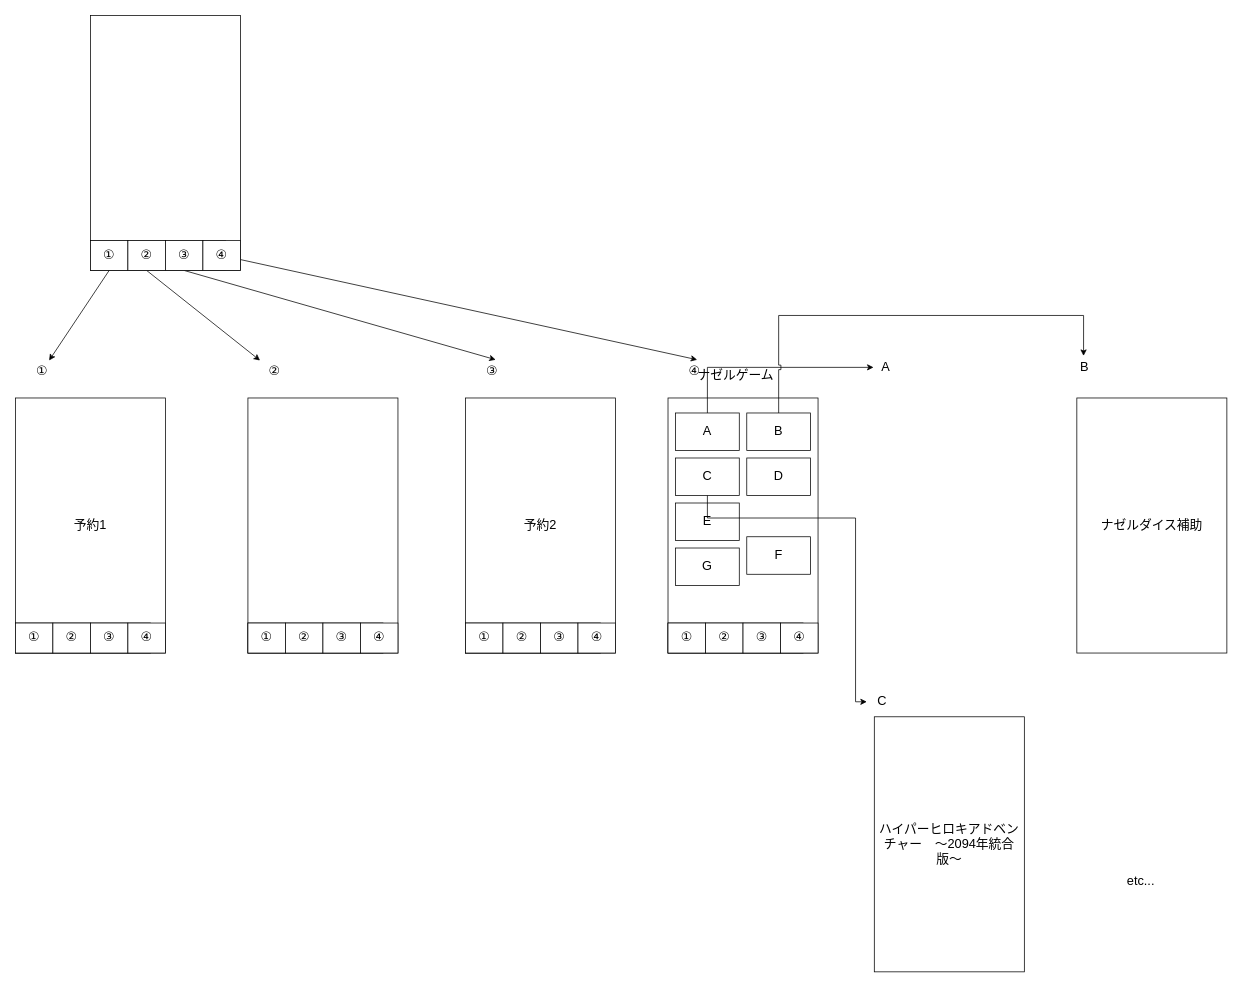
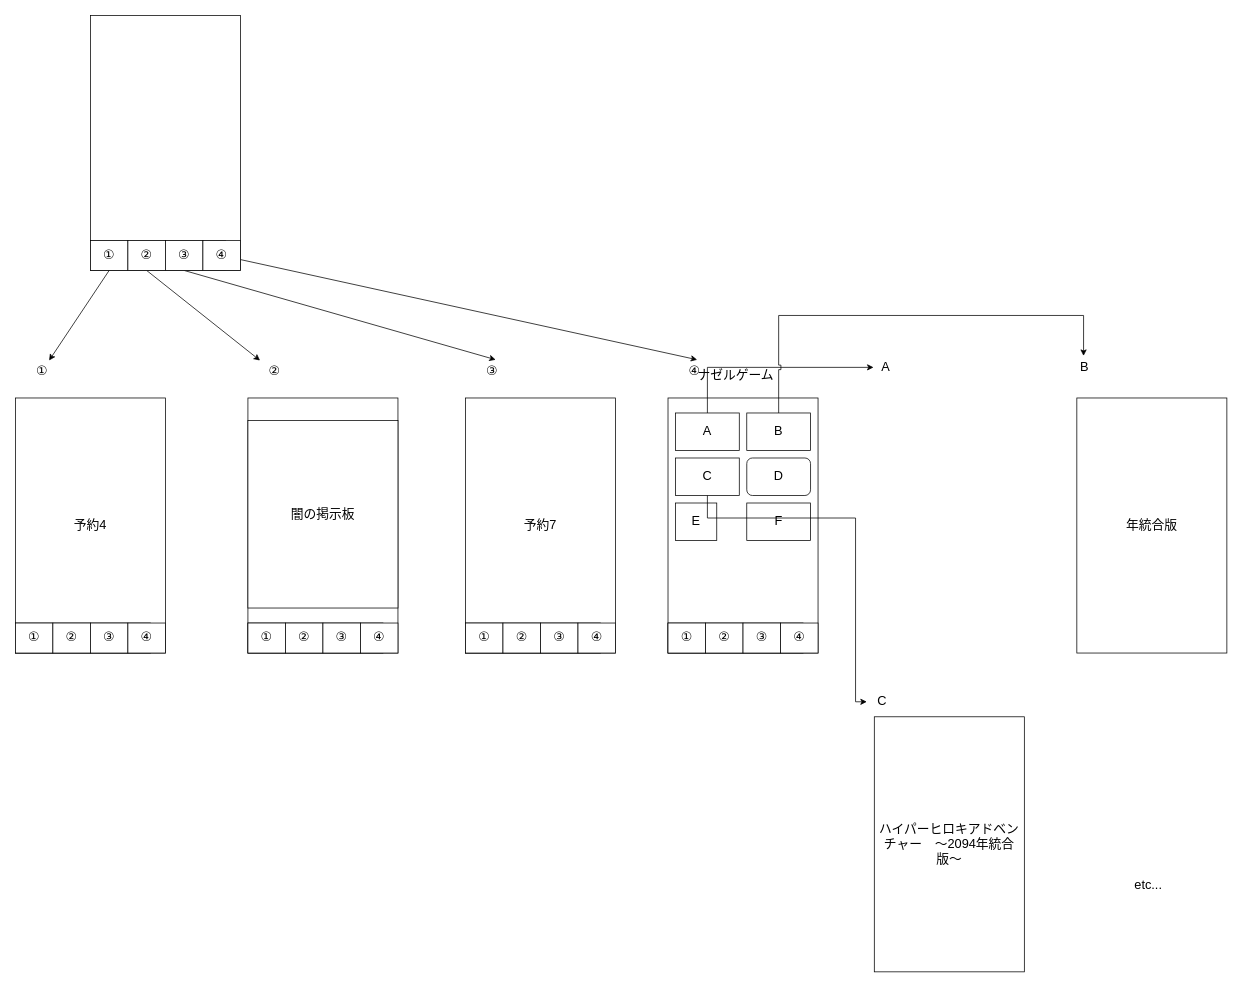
(779, 477) -> (779, 477)
none -> (323, 514)
(707, 522) -> (696, 522)
(90, 525) -> (90, 525)
(540, 525) -> (540, 525)
(1152, 525) -> (1152, 525)
(779, 555) -> (779, 522)
(707, 567) -> none
(1140, 882) -> (1148, 885)
